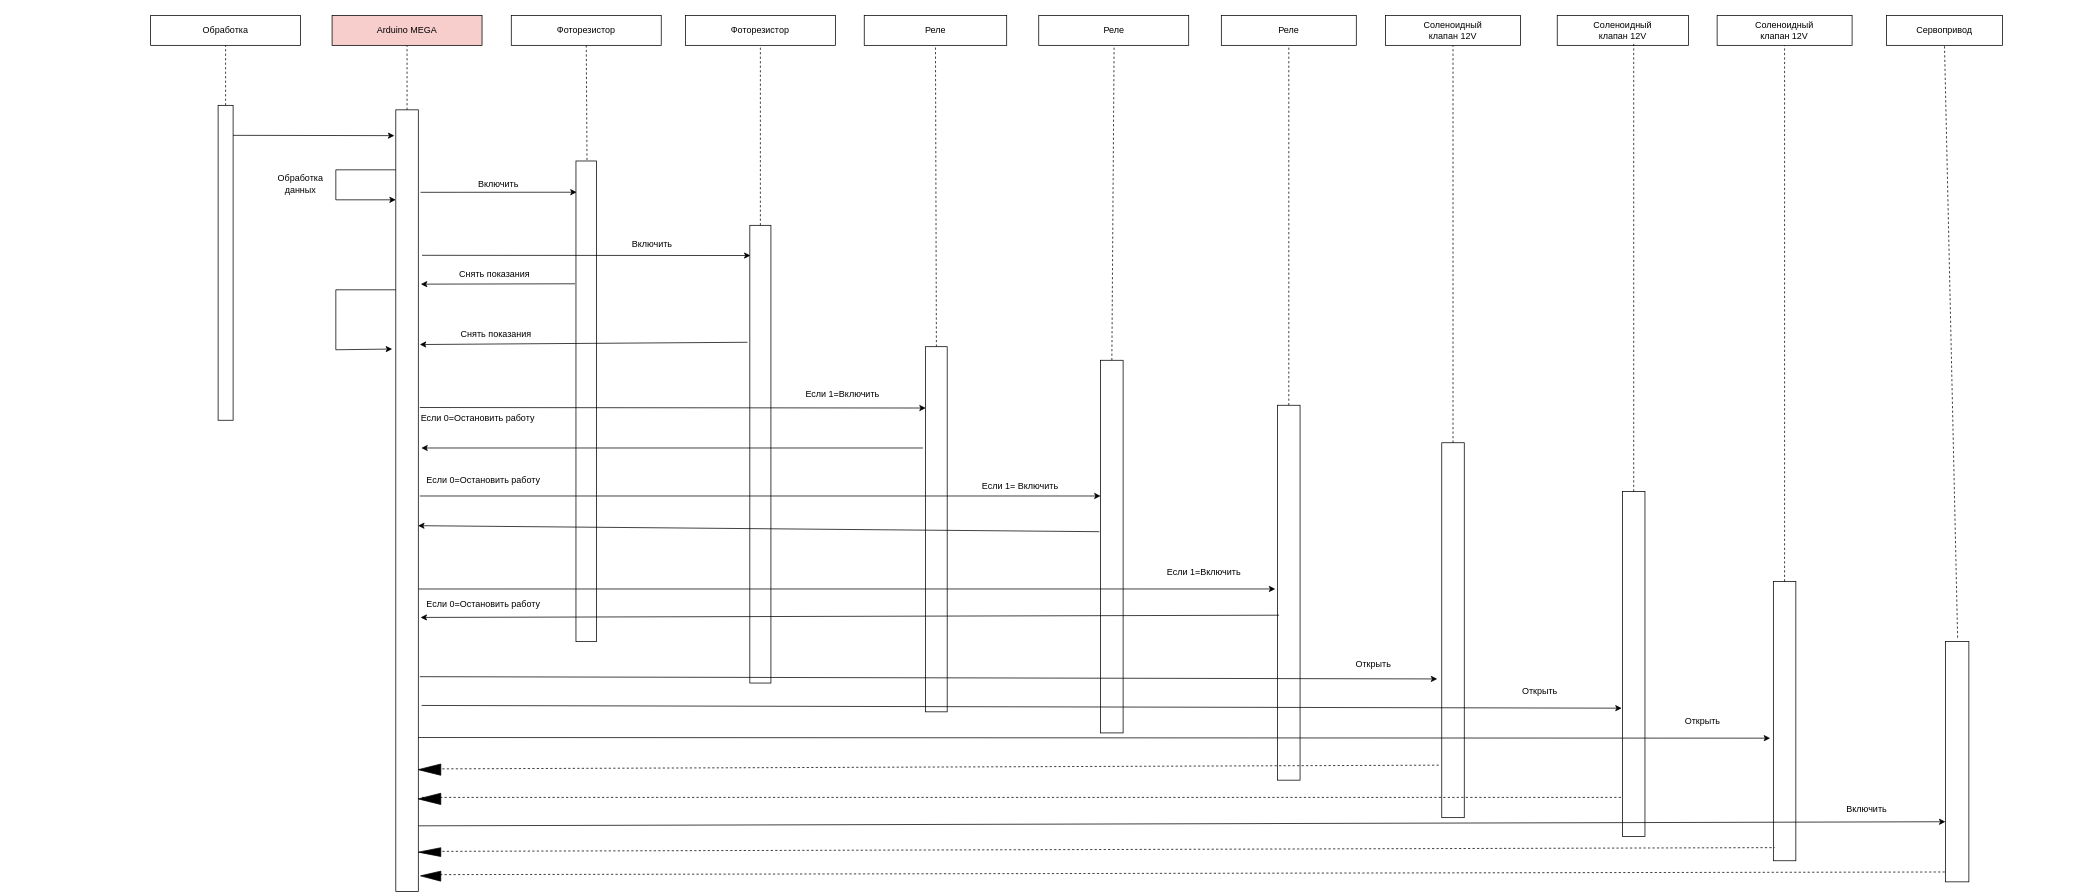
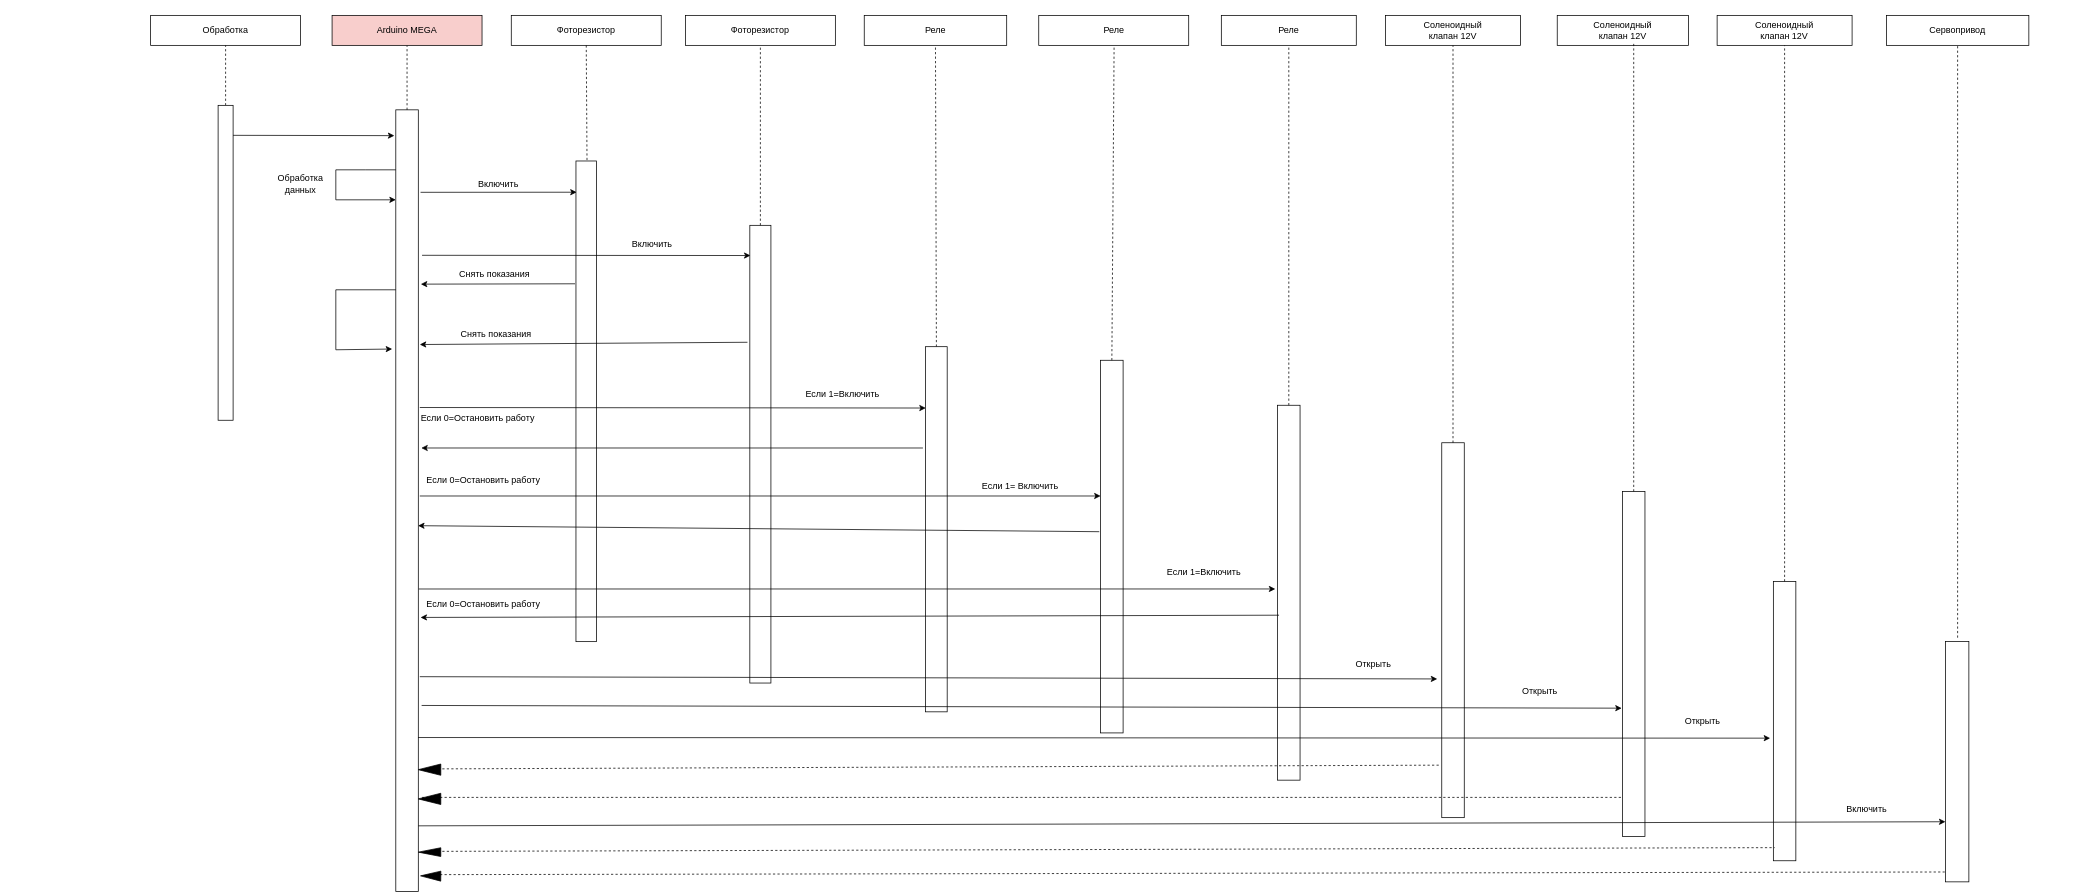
(1945, 30) -> (1958, 30)
